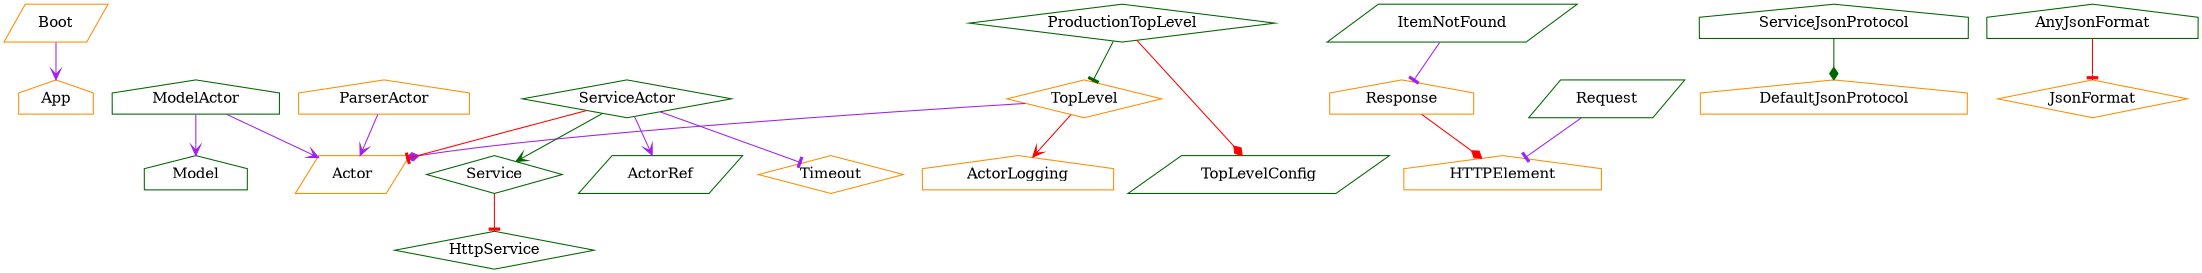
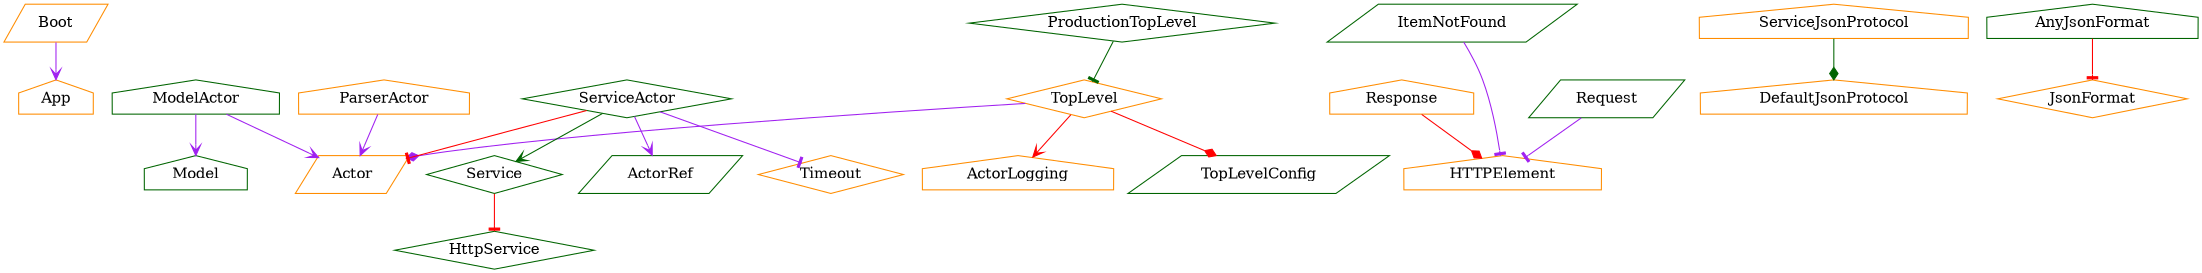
(1834, 23) -> (1834, 23)
(1428, 60) -> (1487, 94)
(1185, 93) -> (1158, 131)
